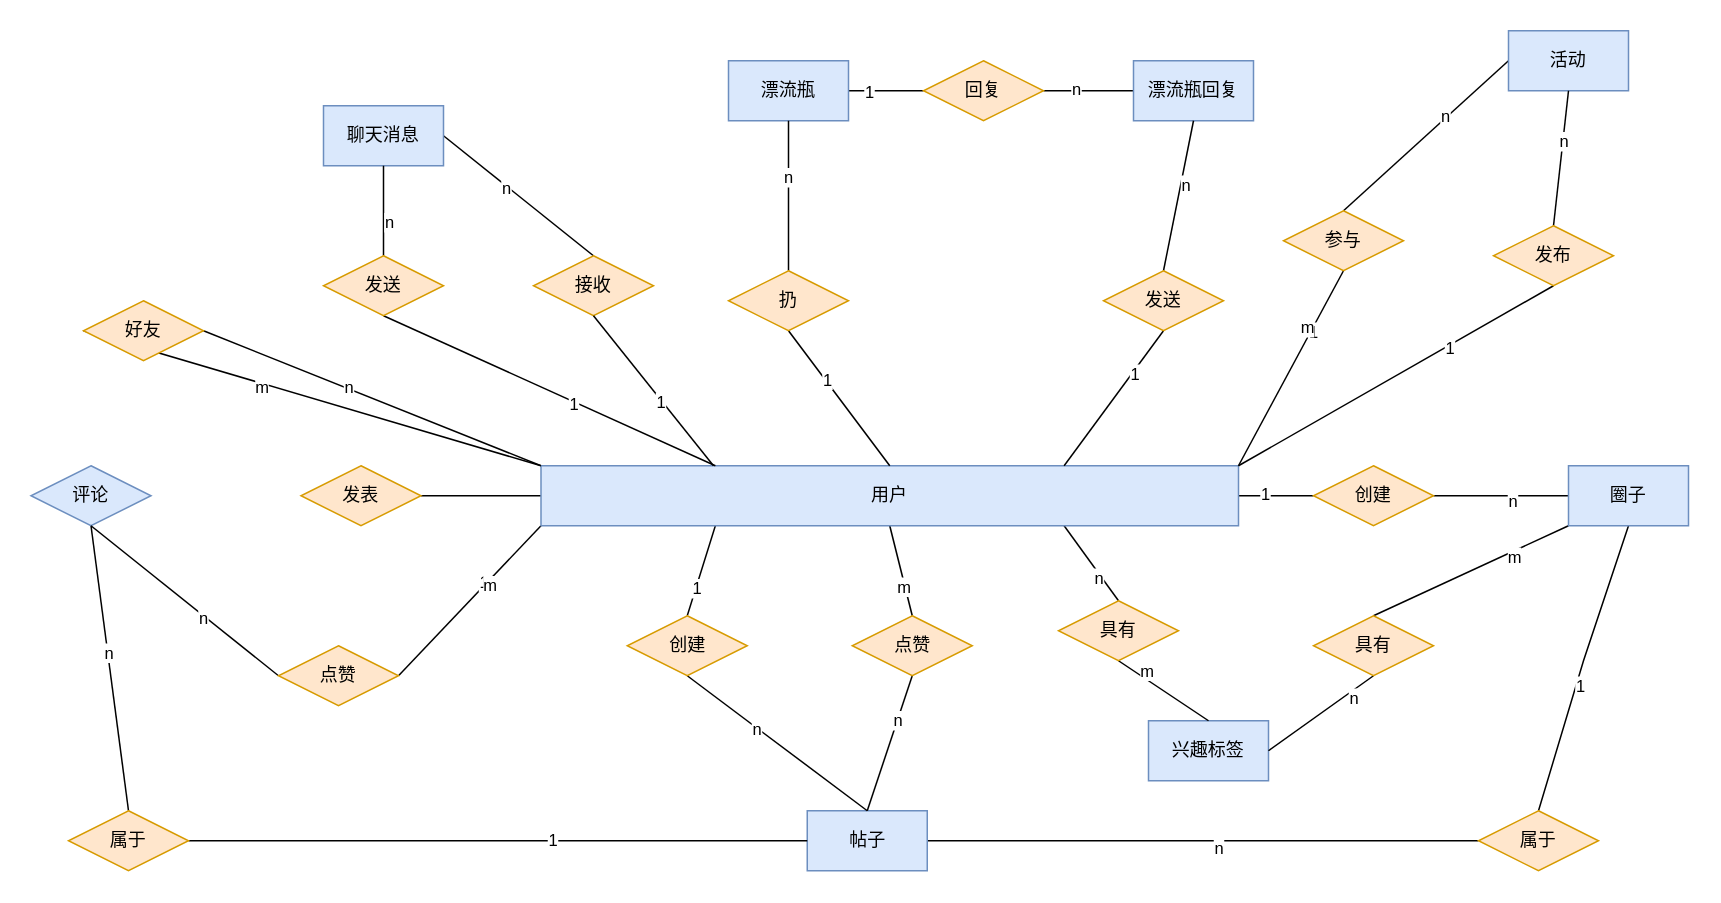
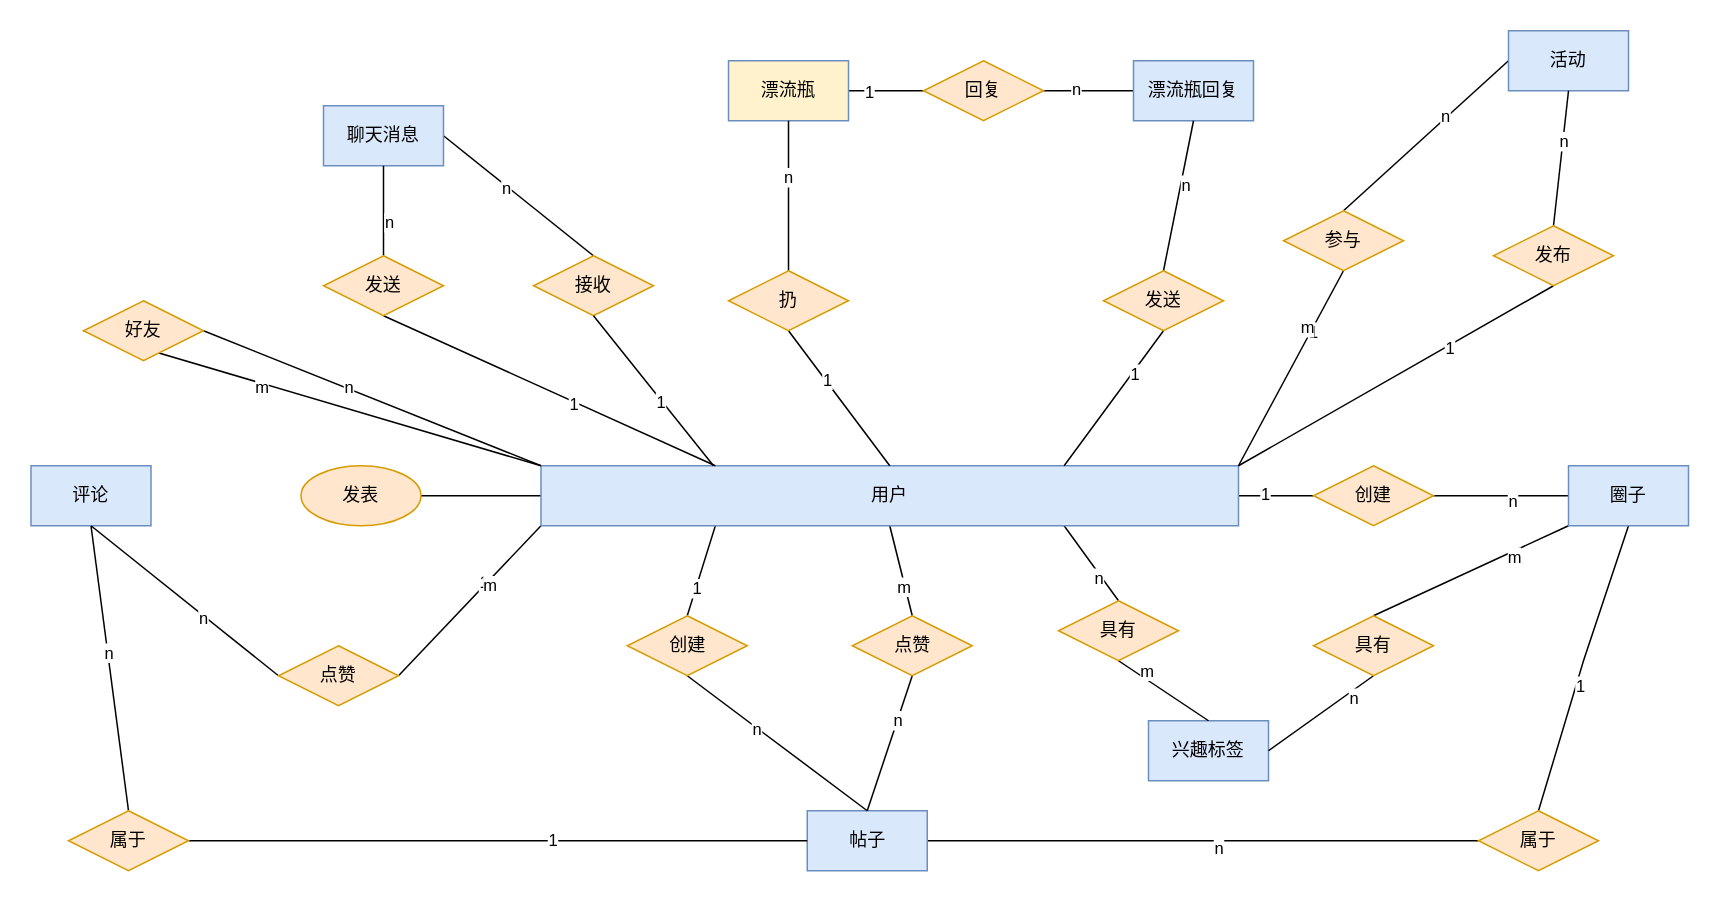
(788, 91) -> (788, 91)
(91, 496) -> (91, 496)
(361, 496) -> (361, 496)
